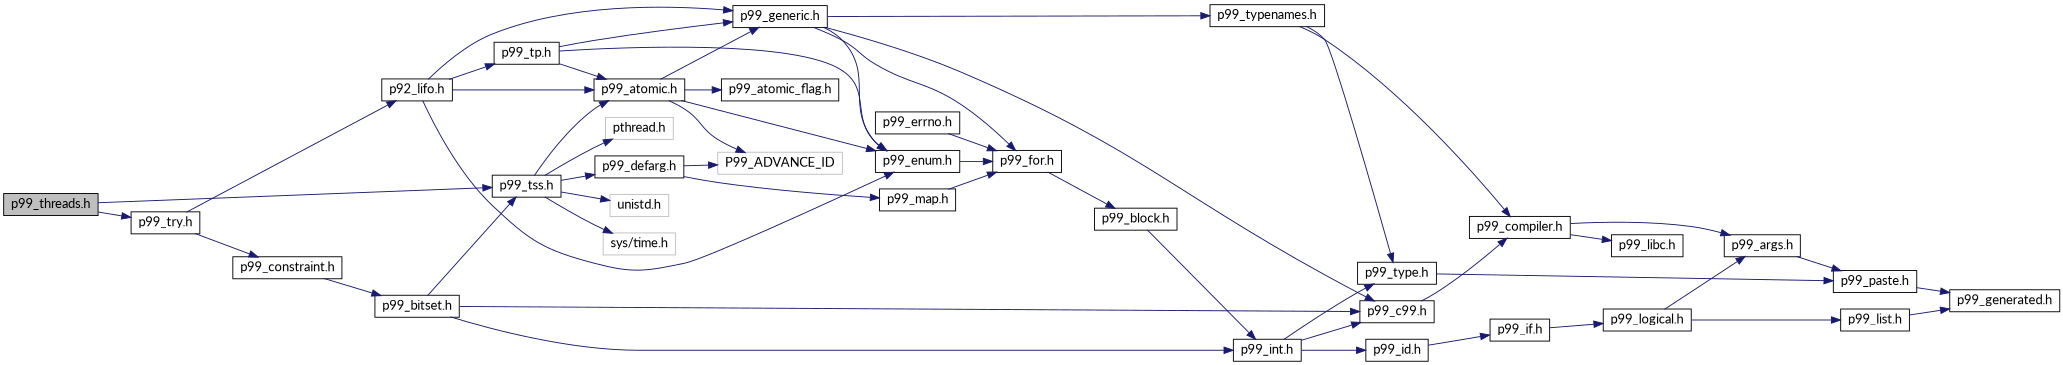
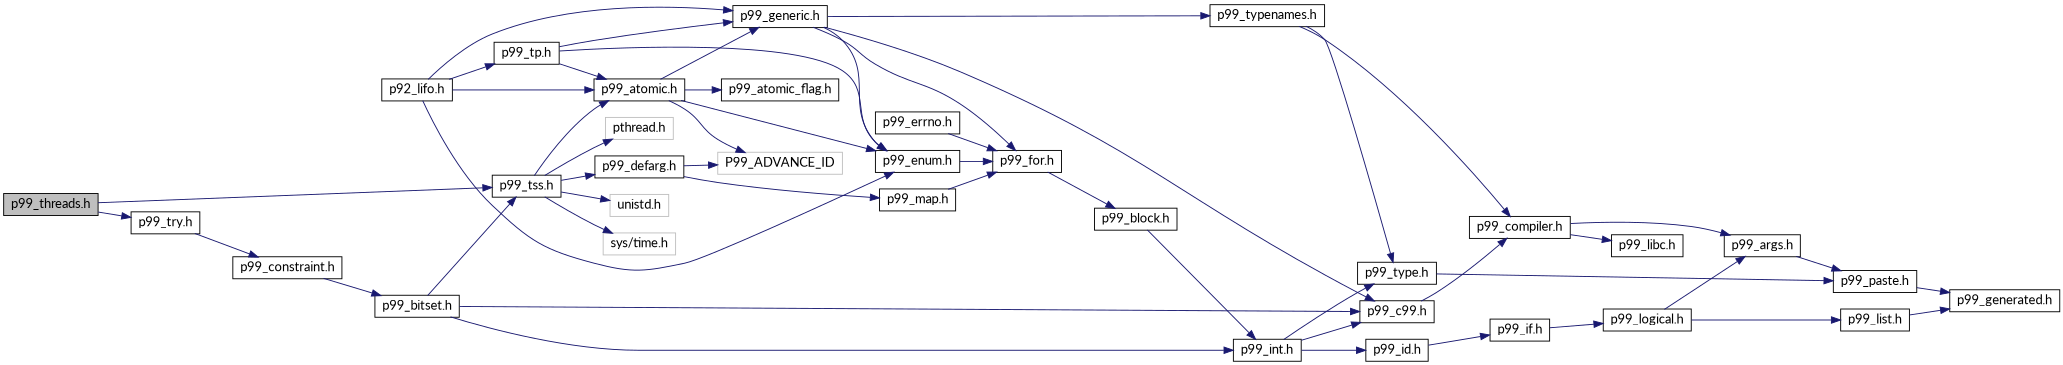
(287, 159) -> none
